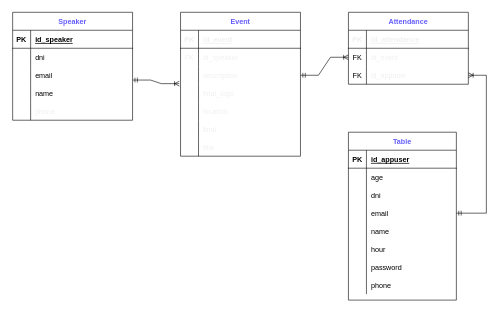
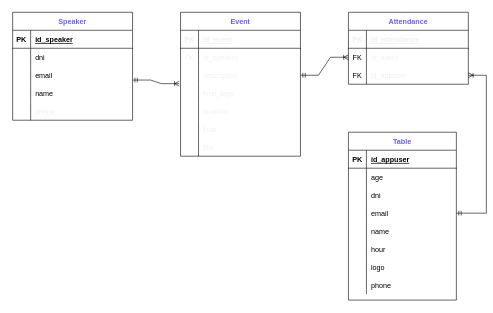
(387, 268) -> (378, 268)
